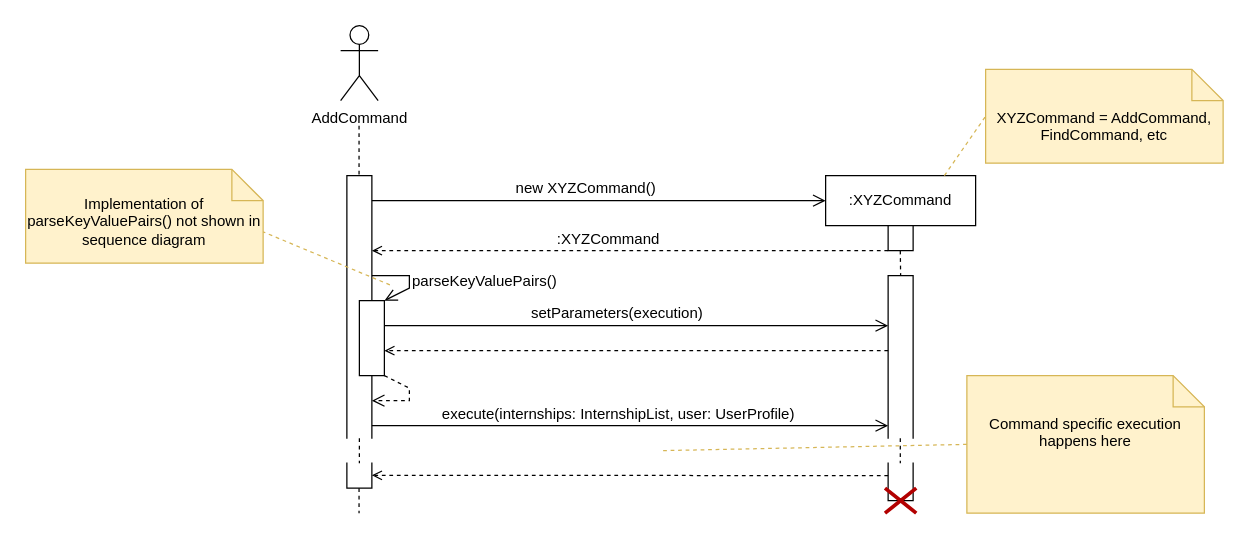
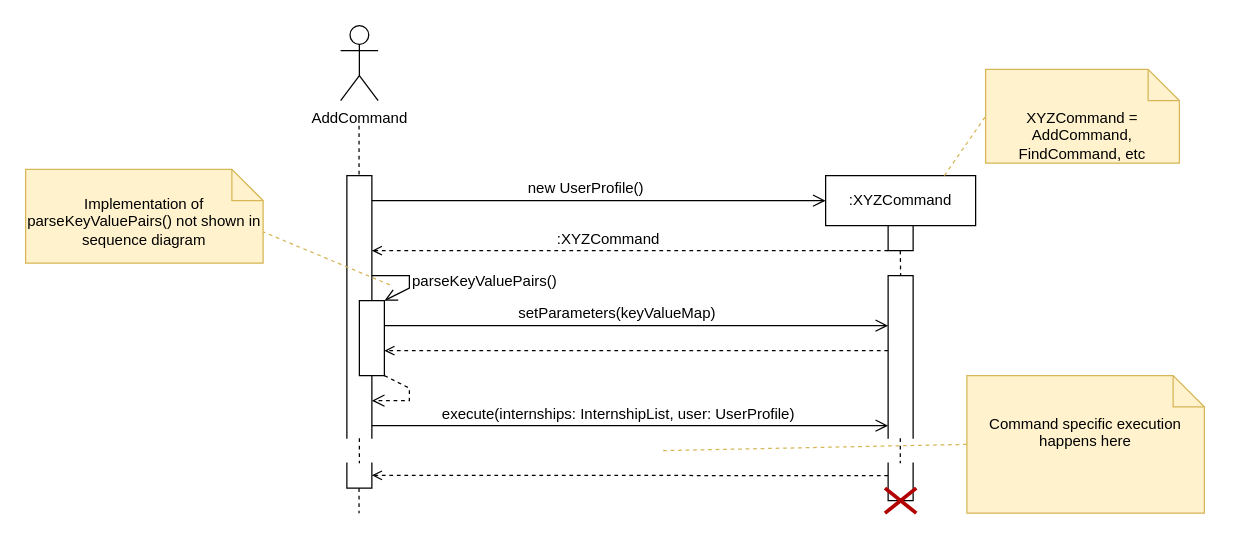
(1104, 116) -> (1083, 116)
(586, 188) -> (586, 188)
(618, 313) -> (618, 313)
